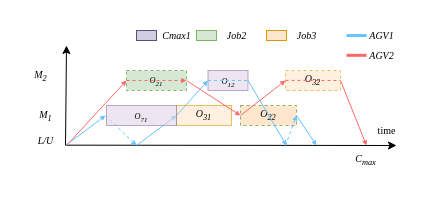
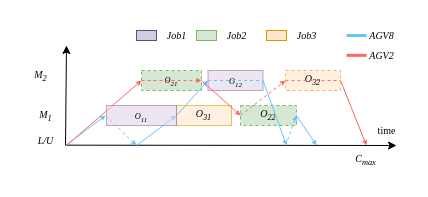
(177, 36) -> (177, 36)
(382, 36) -> (382, 36)
(157, 81) -> (172, 81)
(228, 81) -> (236, 81)
(262, 99) -> (262, 99)
(142, 116) -> (142, 116)
(269, 116) -> (269, 116)
